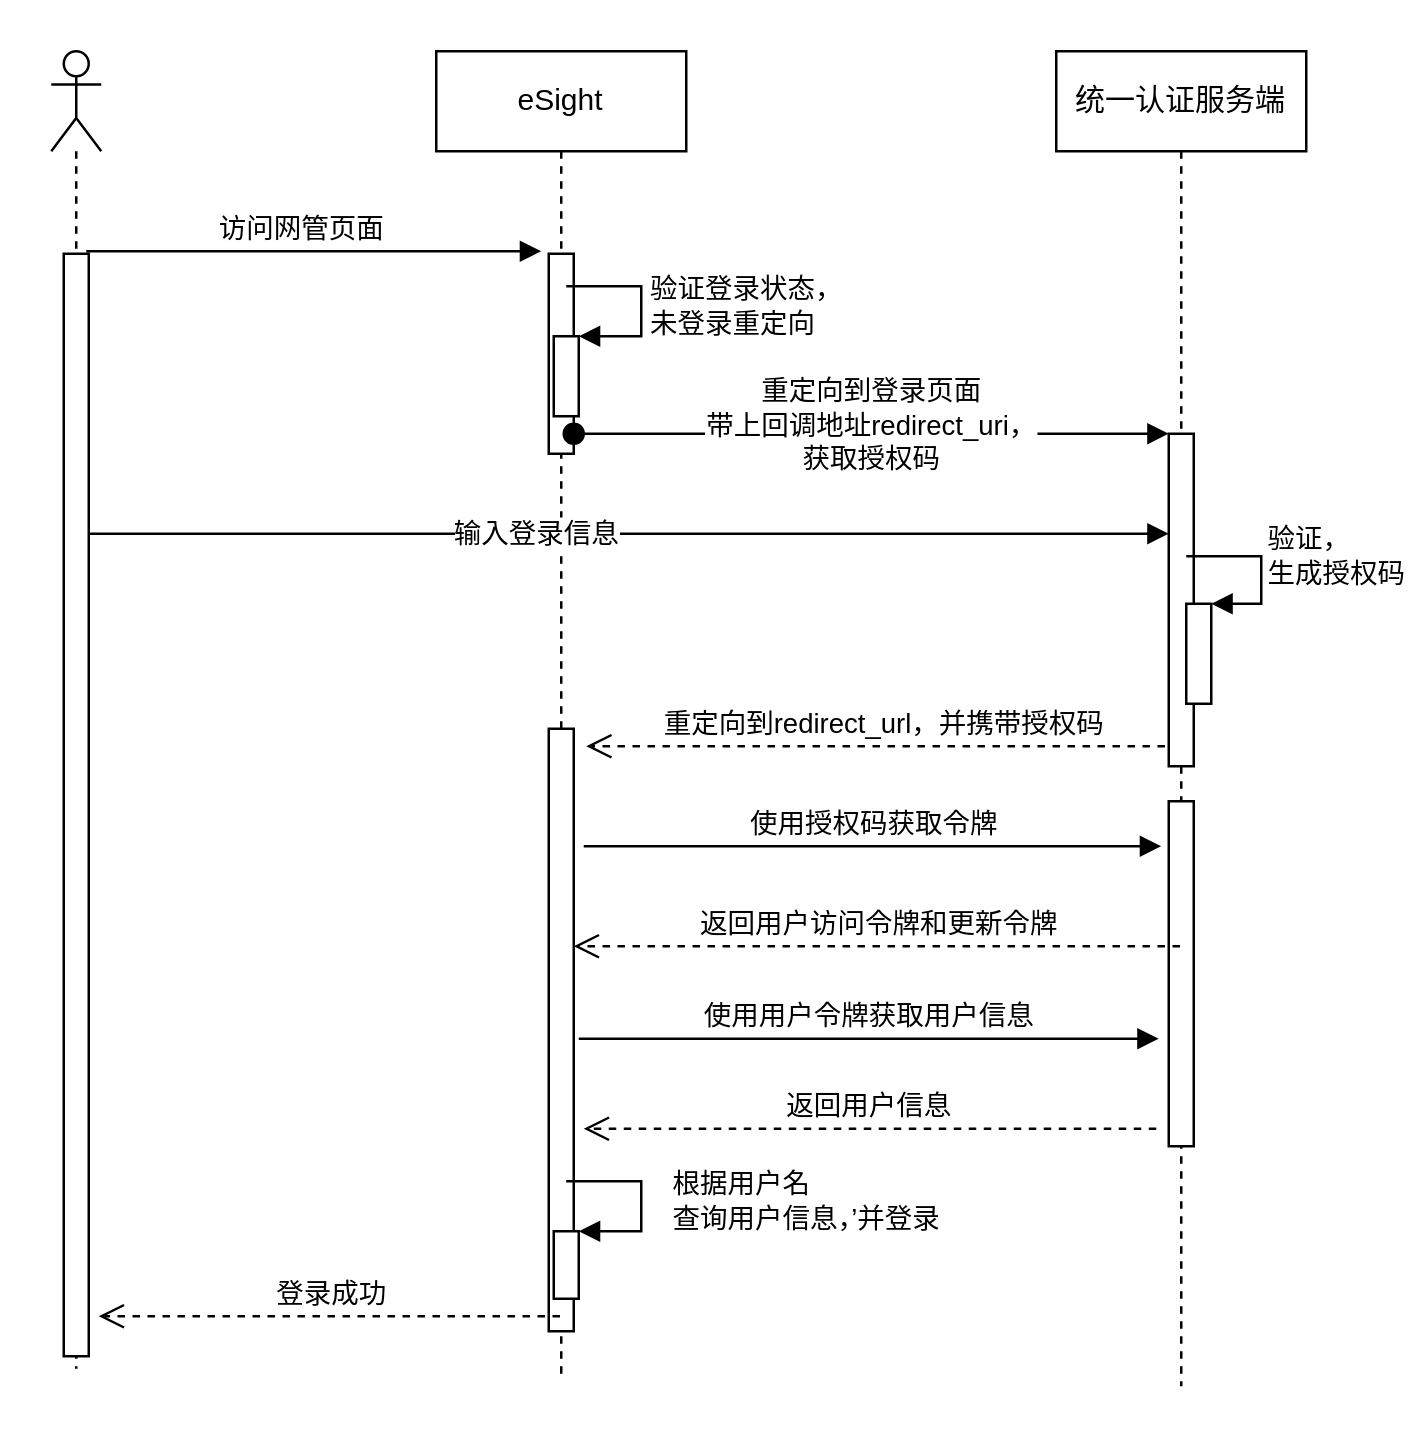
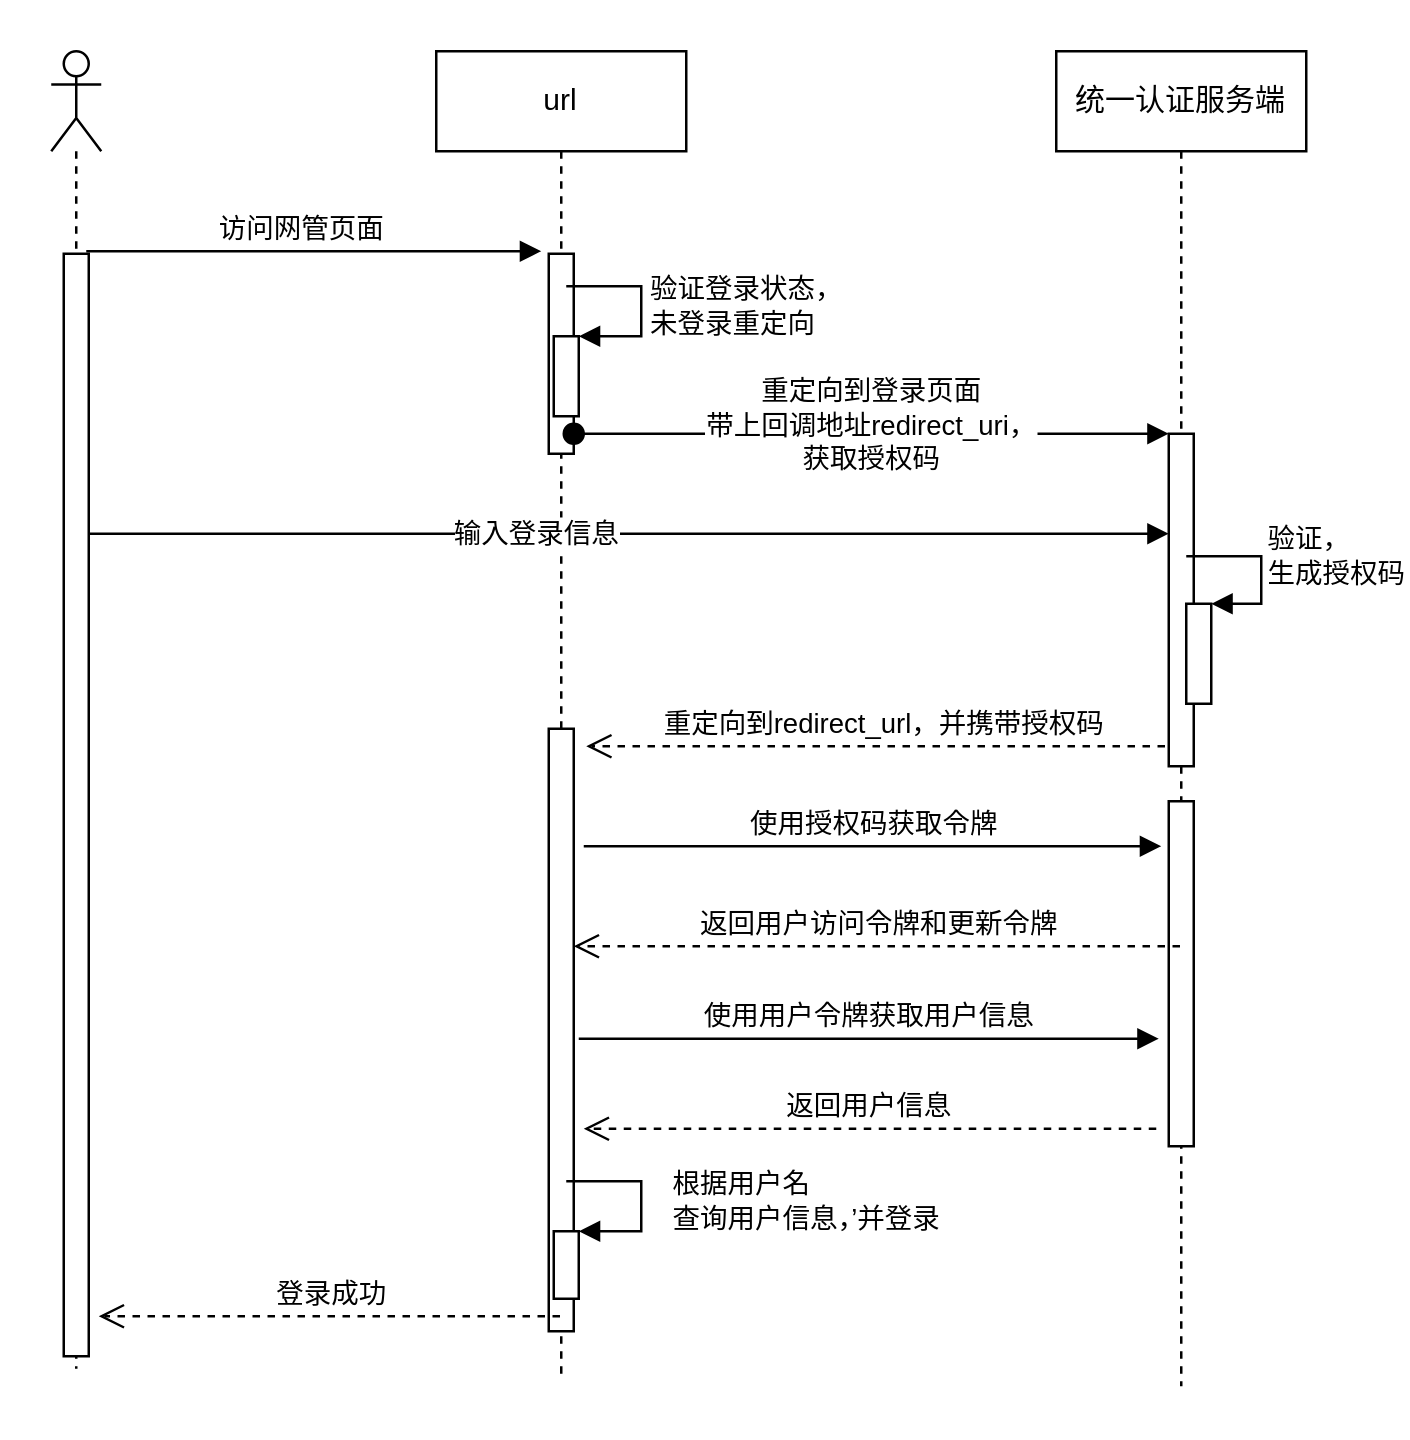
(561, 101) -> (561, 101)
